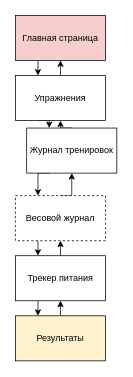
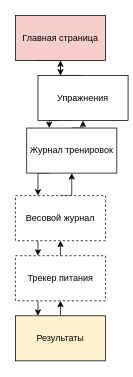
(60, 98) -> (83, 98)
(60, 278) -> (60, 278)
